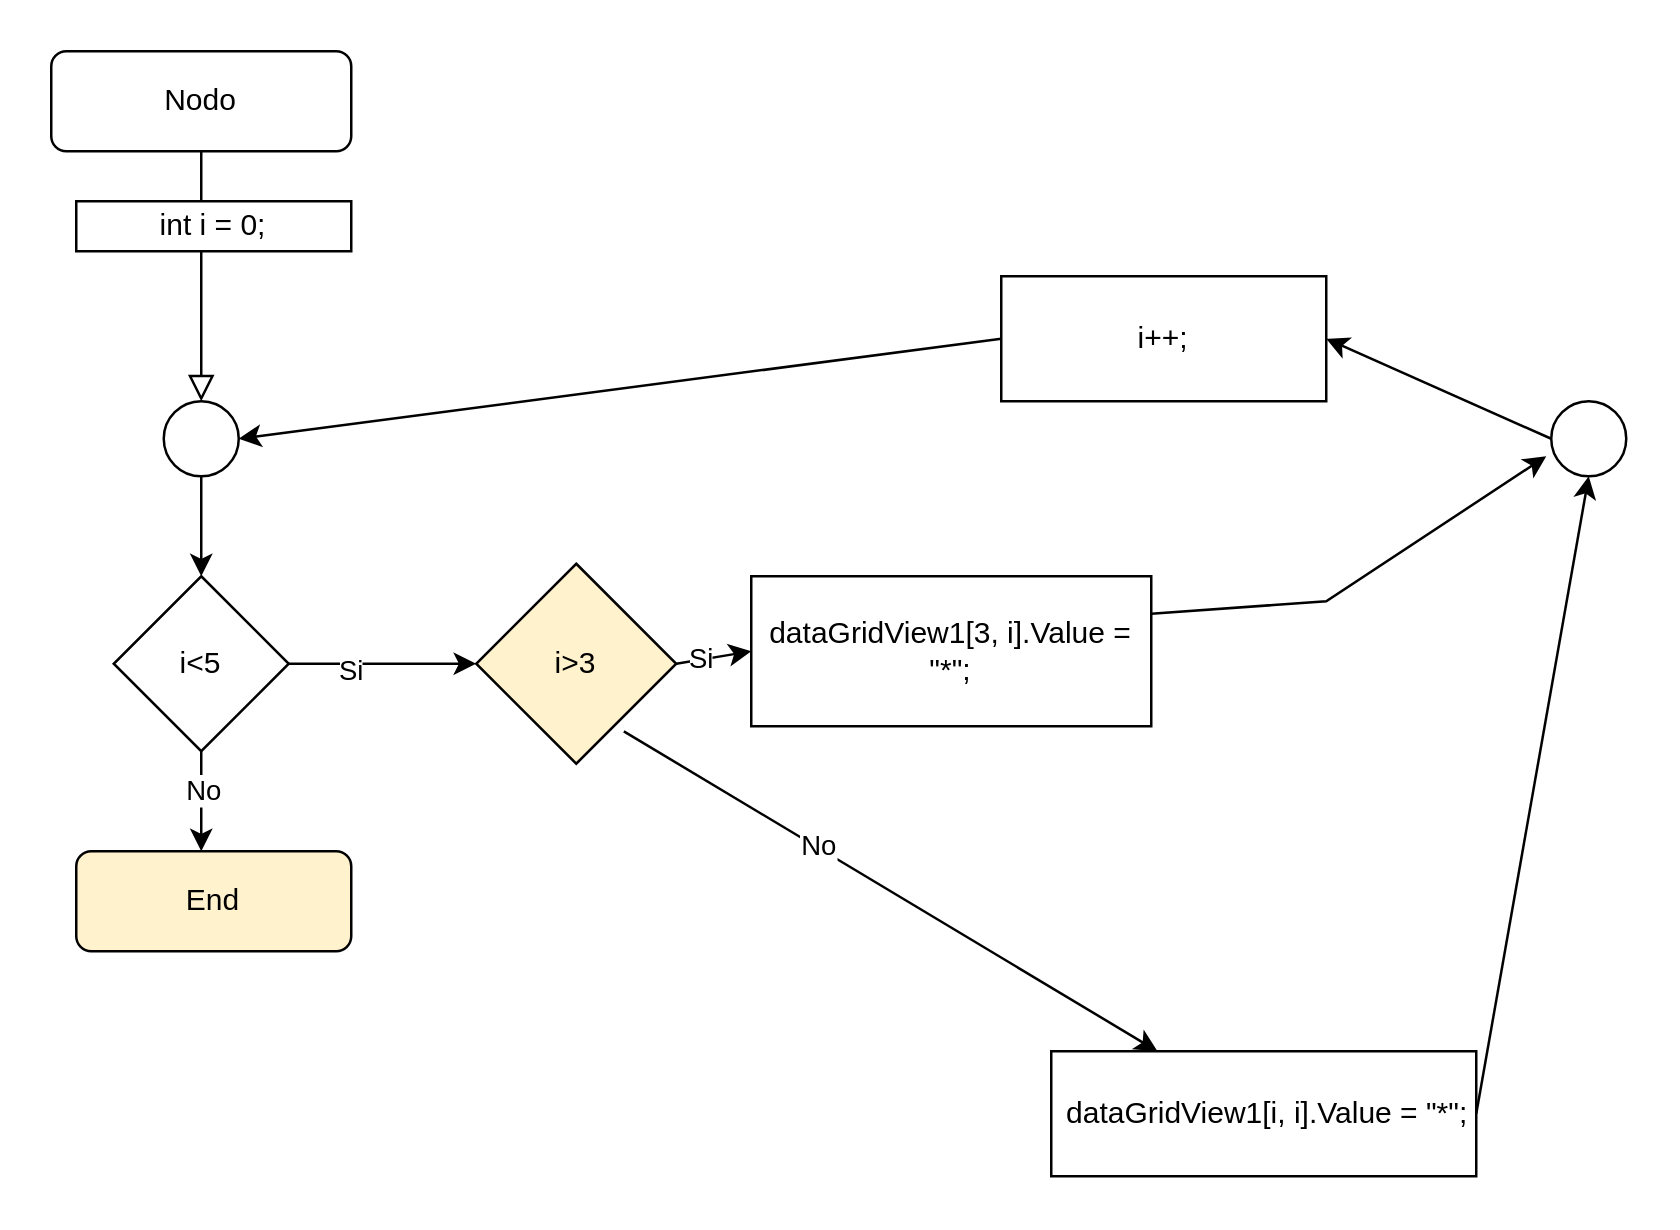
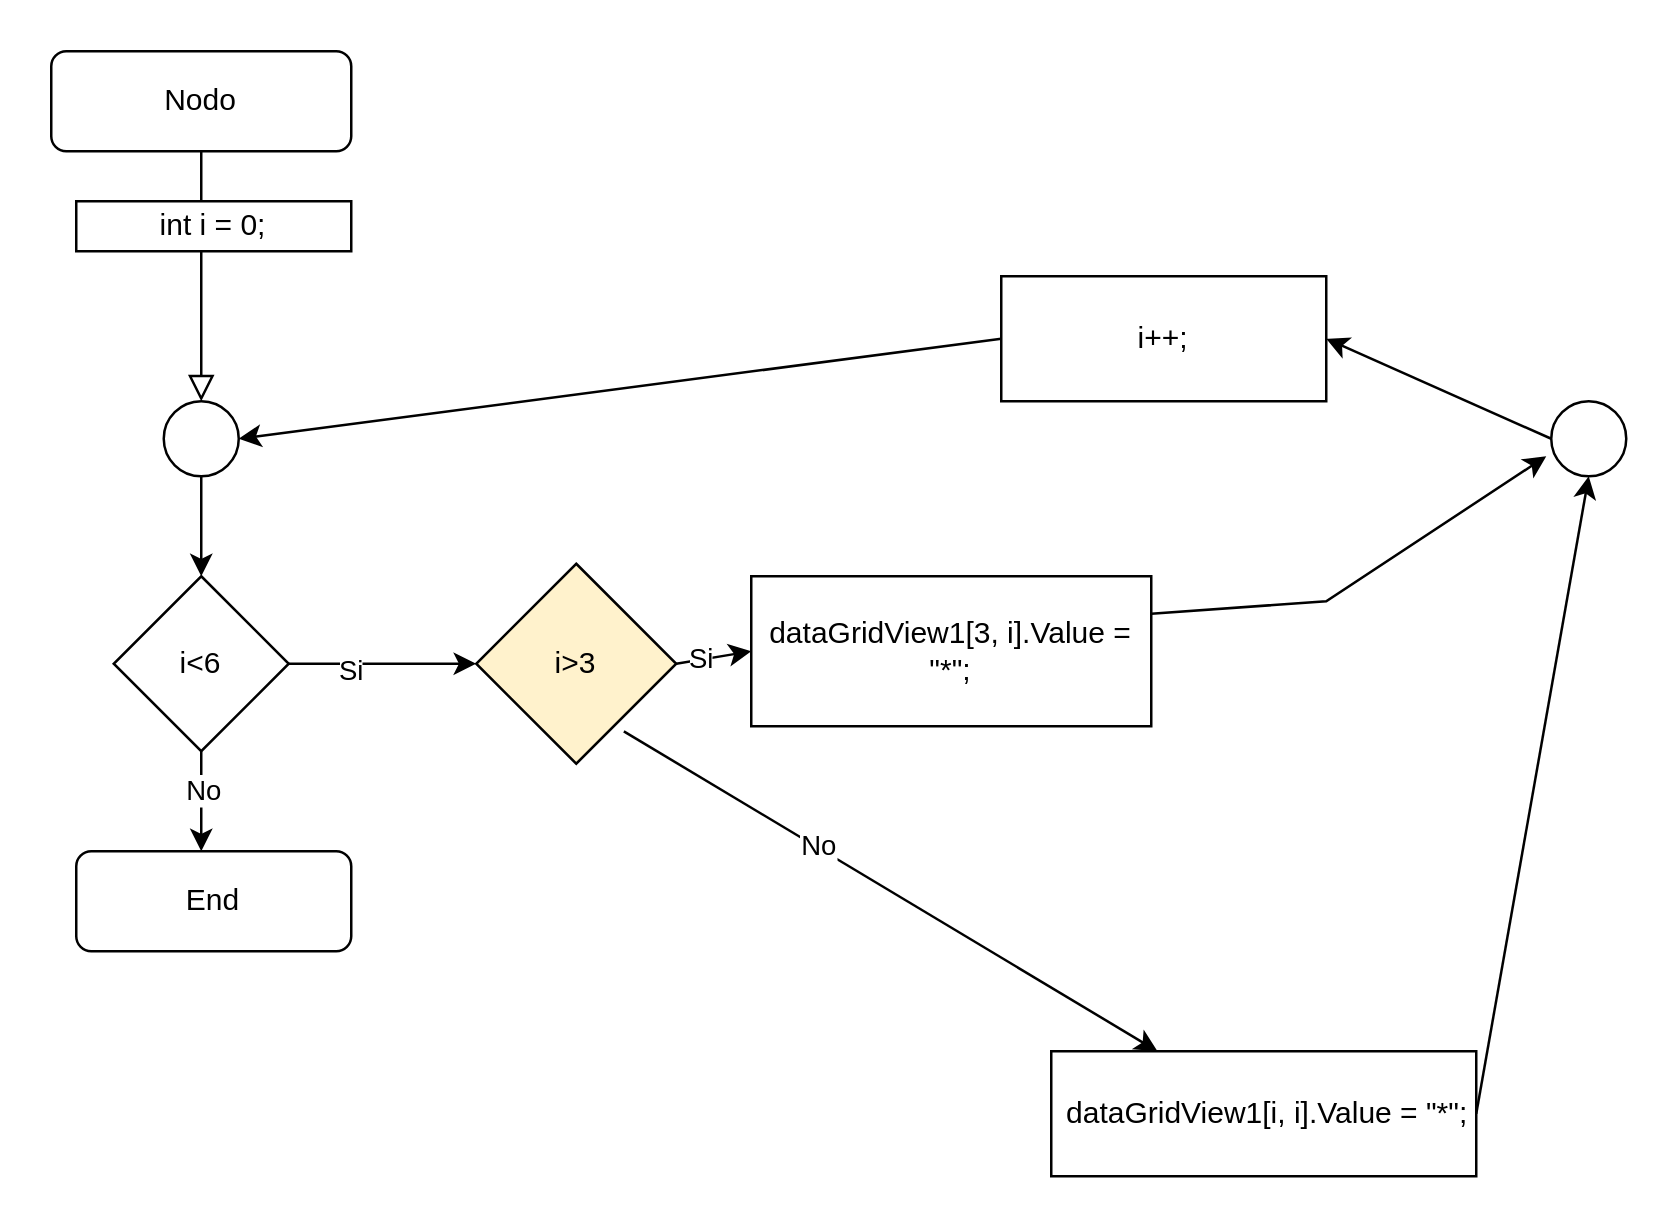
(201, 664) -> (201, 664)
(214, 901) -> (214, 901)
